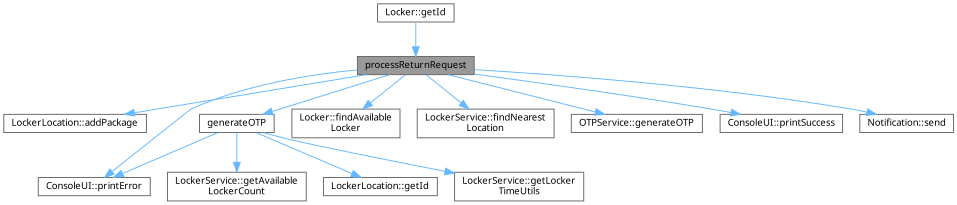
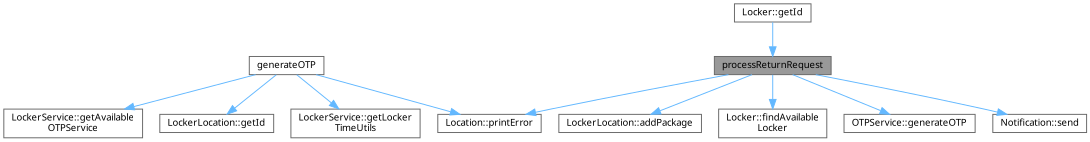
(331, 93) -> none
(486, 123) -> none
(781, 123) -> none
(94, 187) -> (489, 123)
(237, 187) -> (73, 123)
